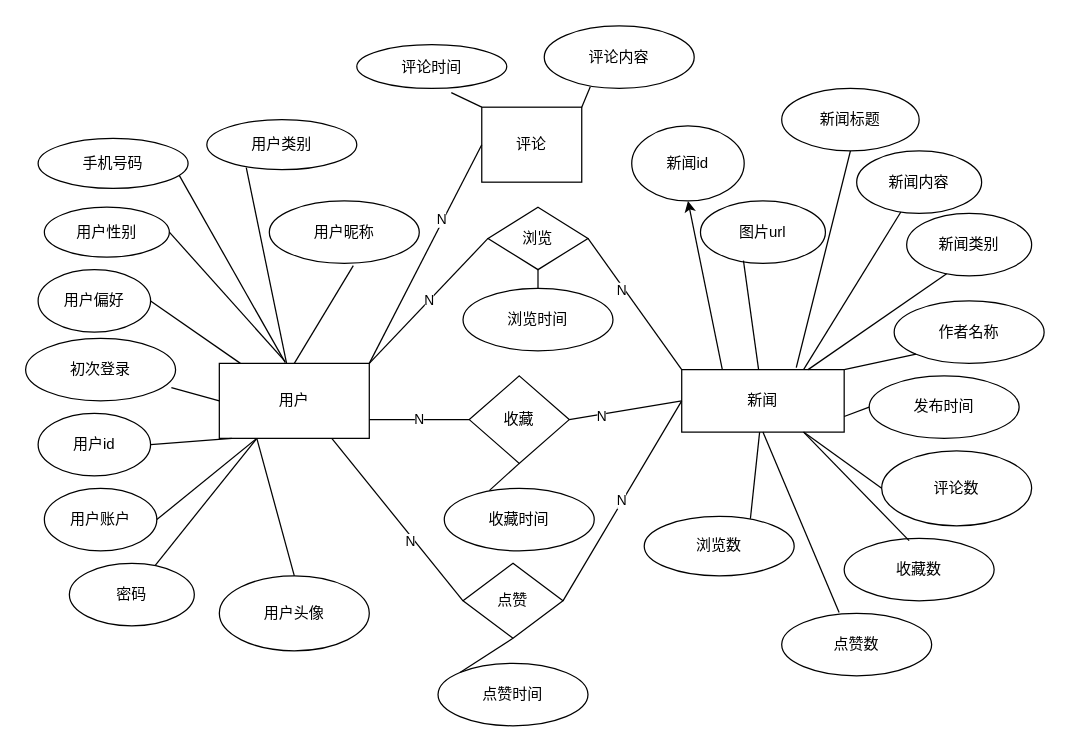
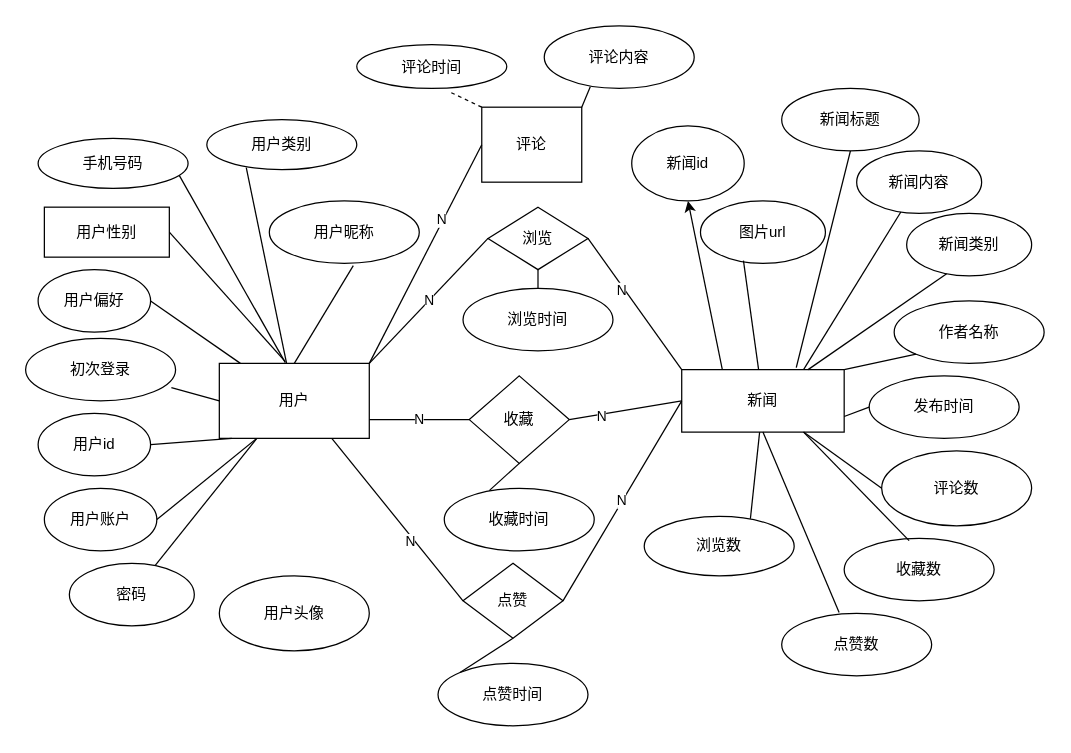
(466, 99) -> (466, 99)
(107, 232) -> (107, 232)
(276, 507) -> none
